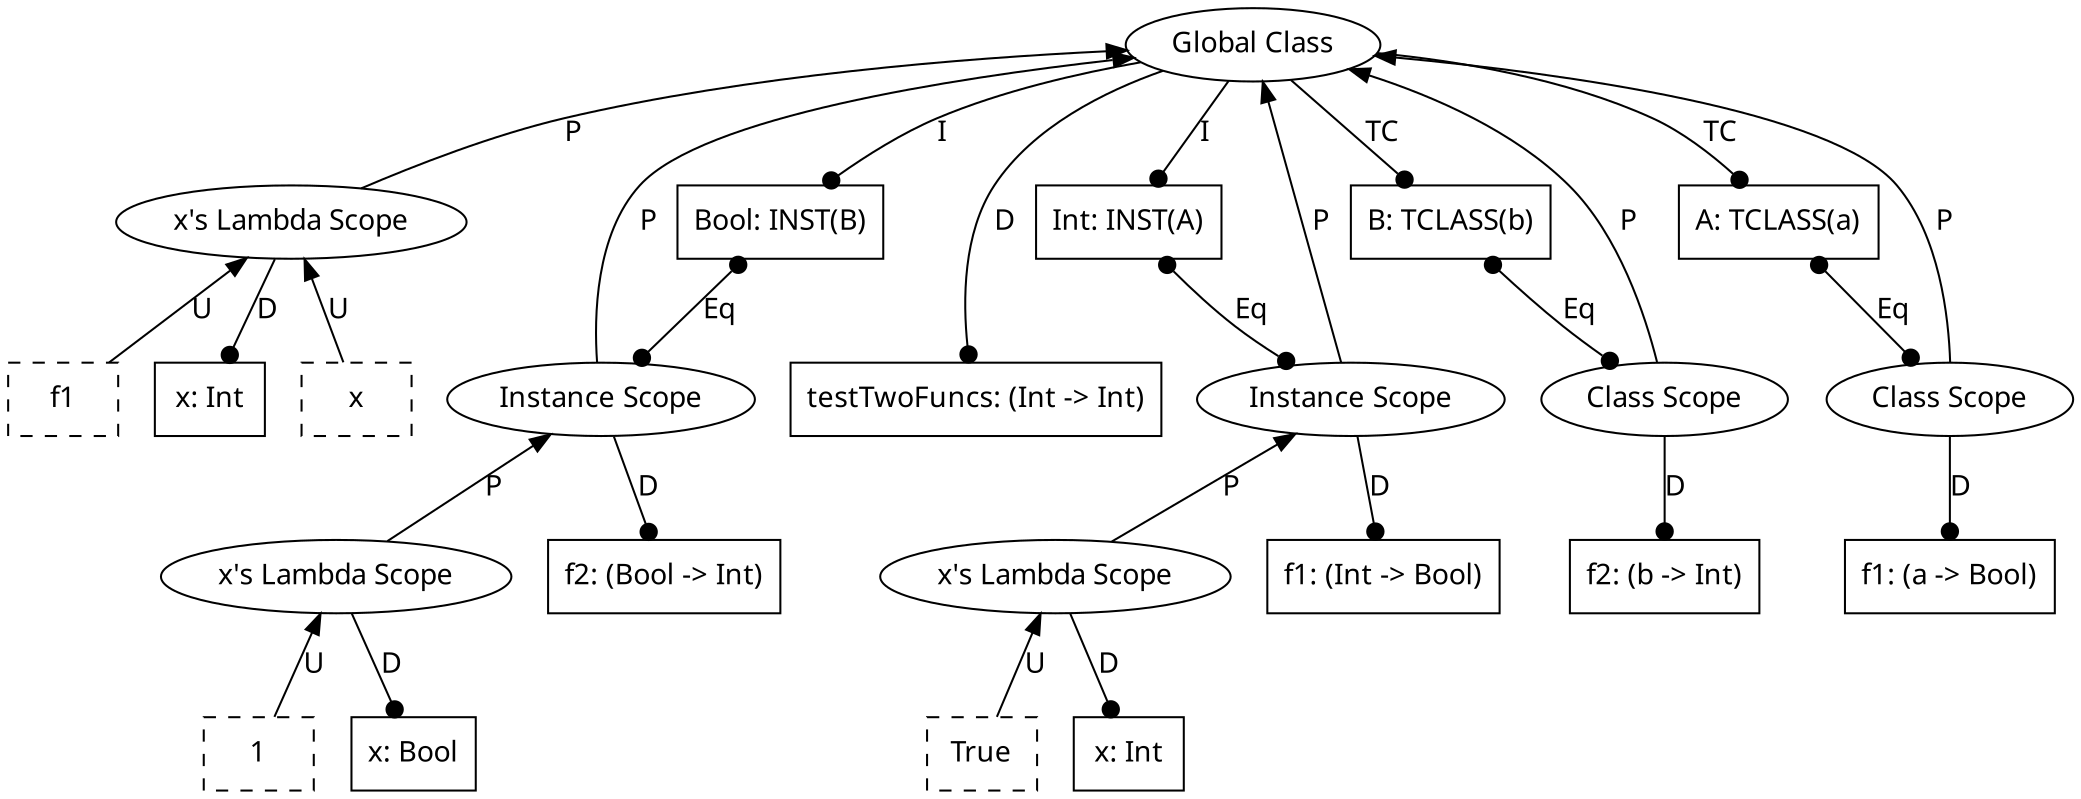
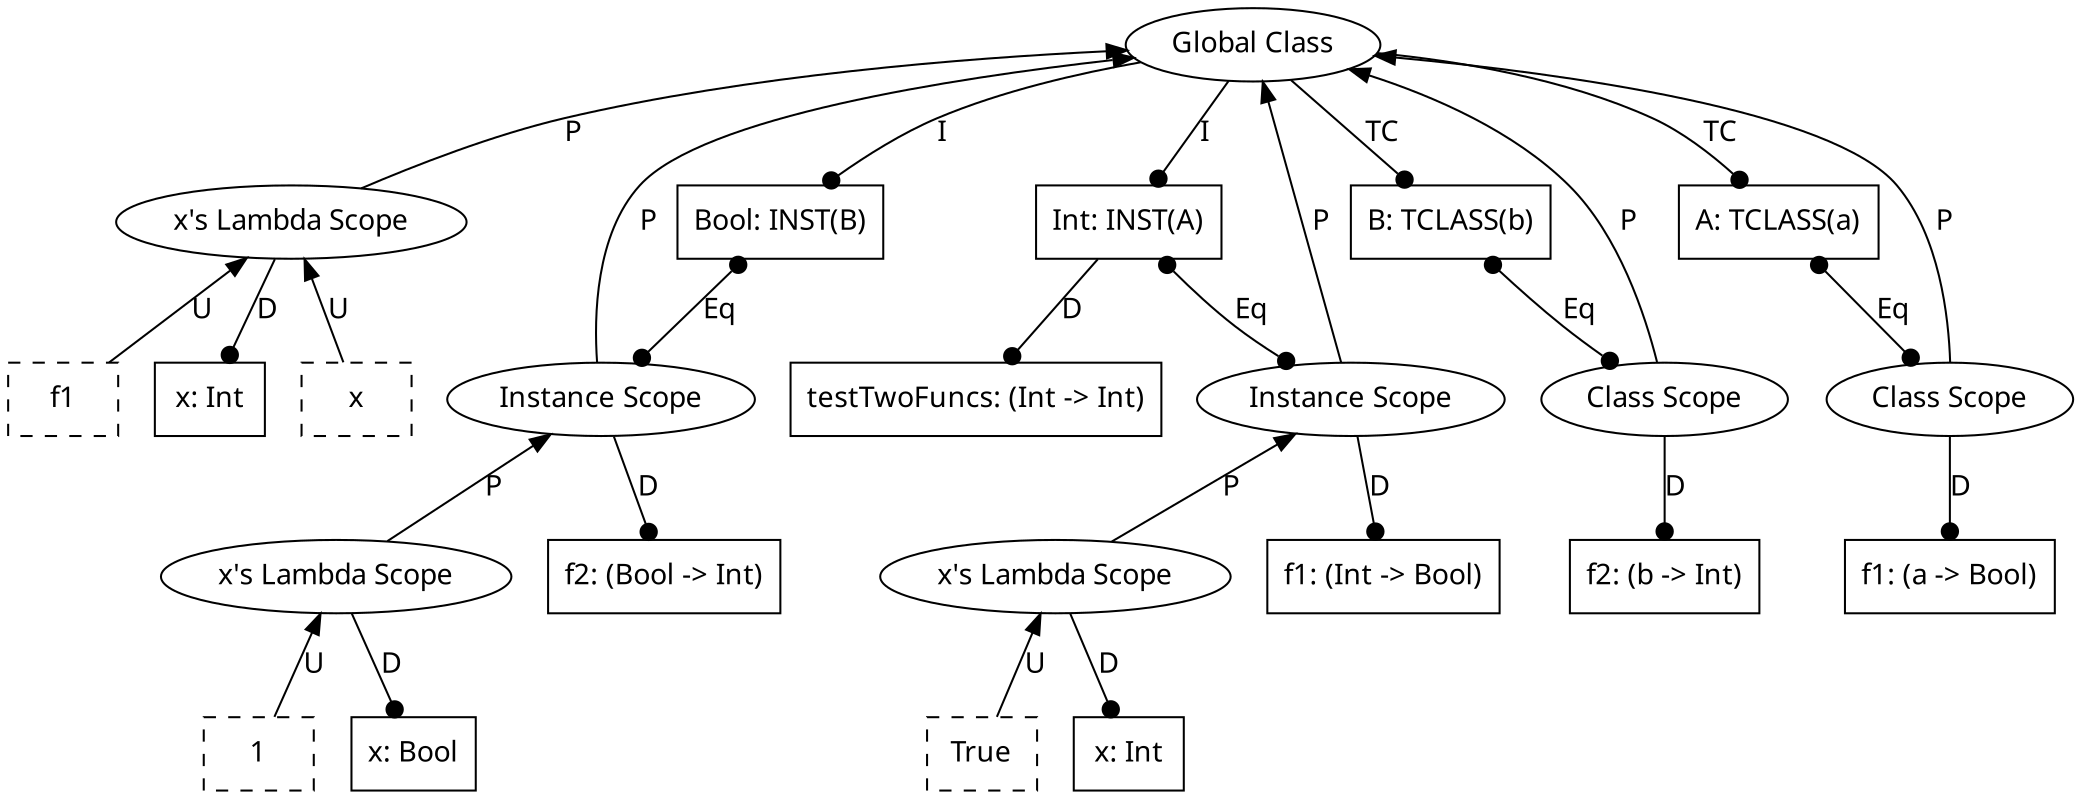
(1007, 169) -> (1058, 304)
